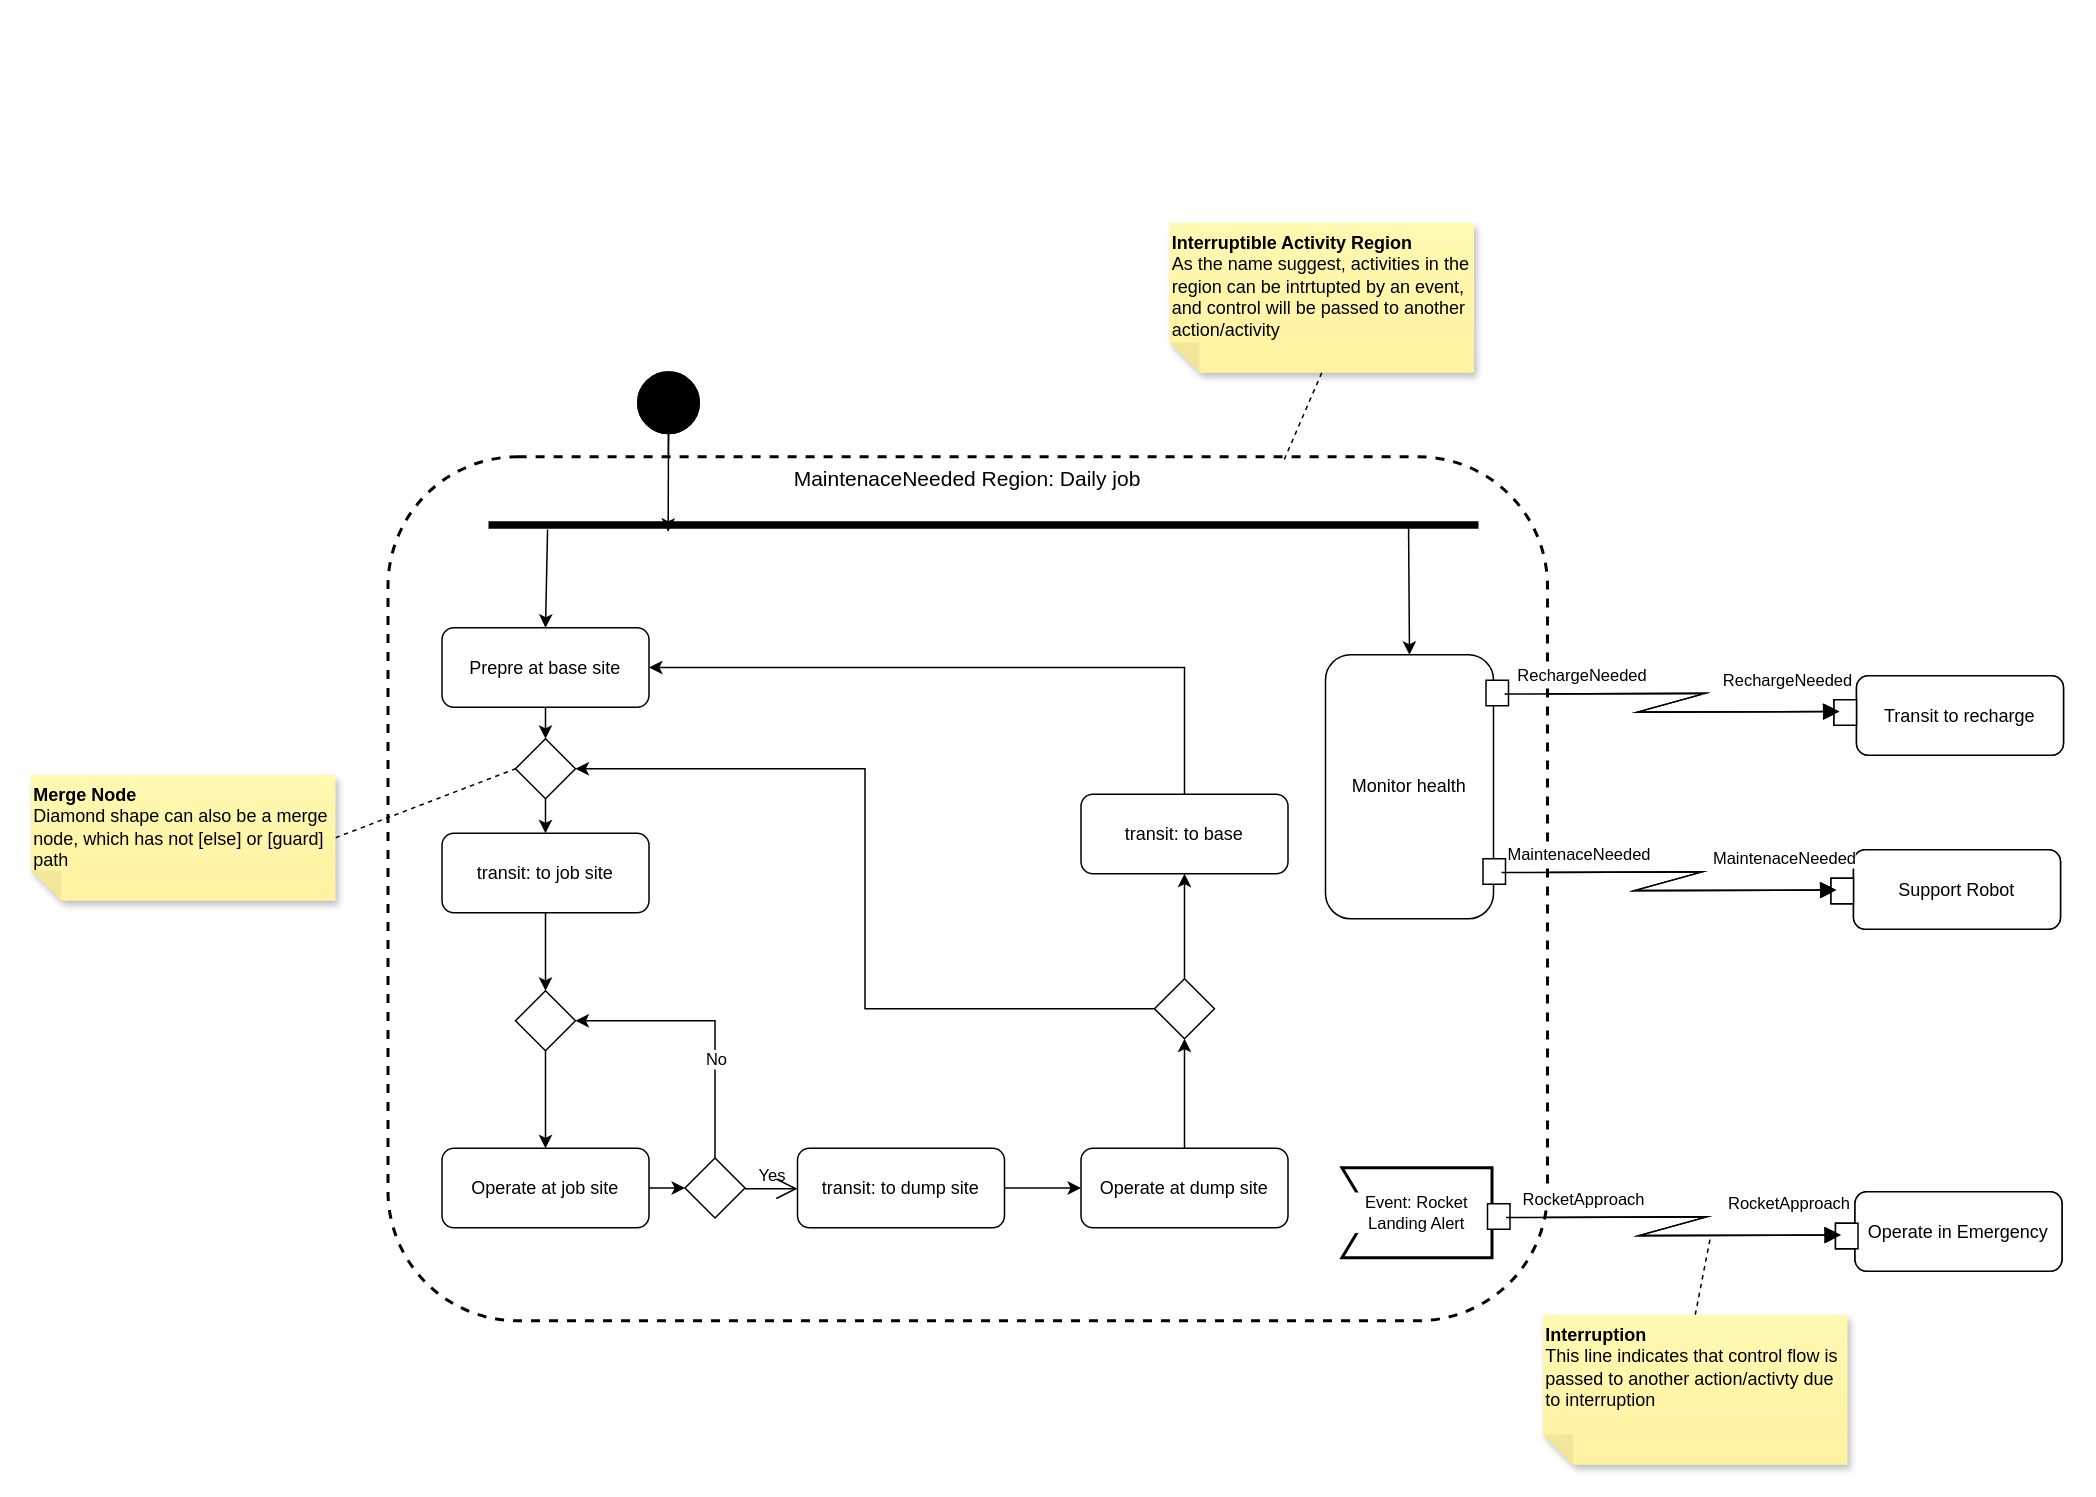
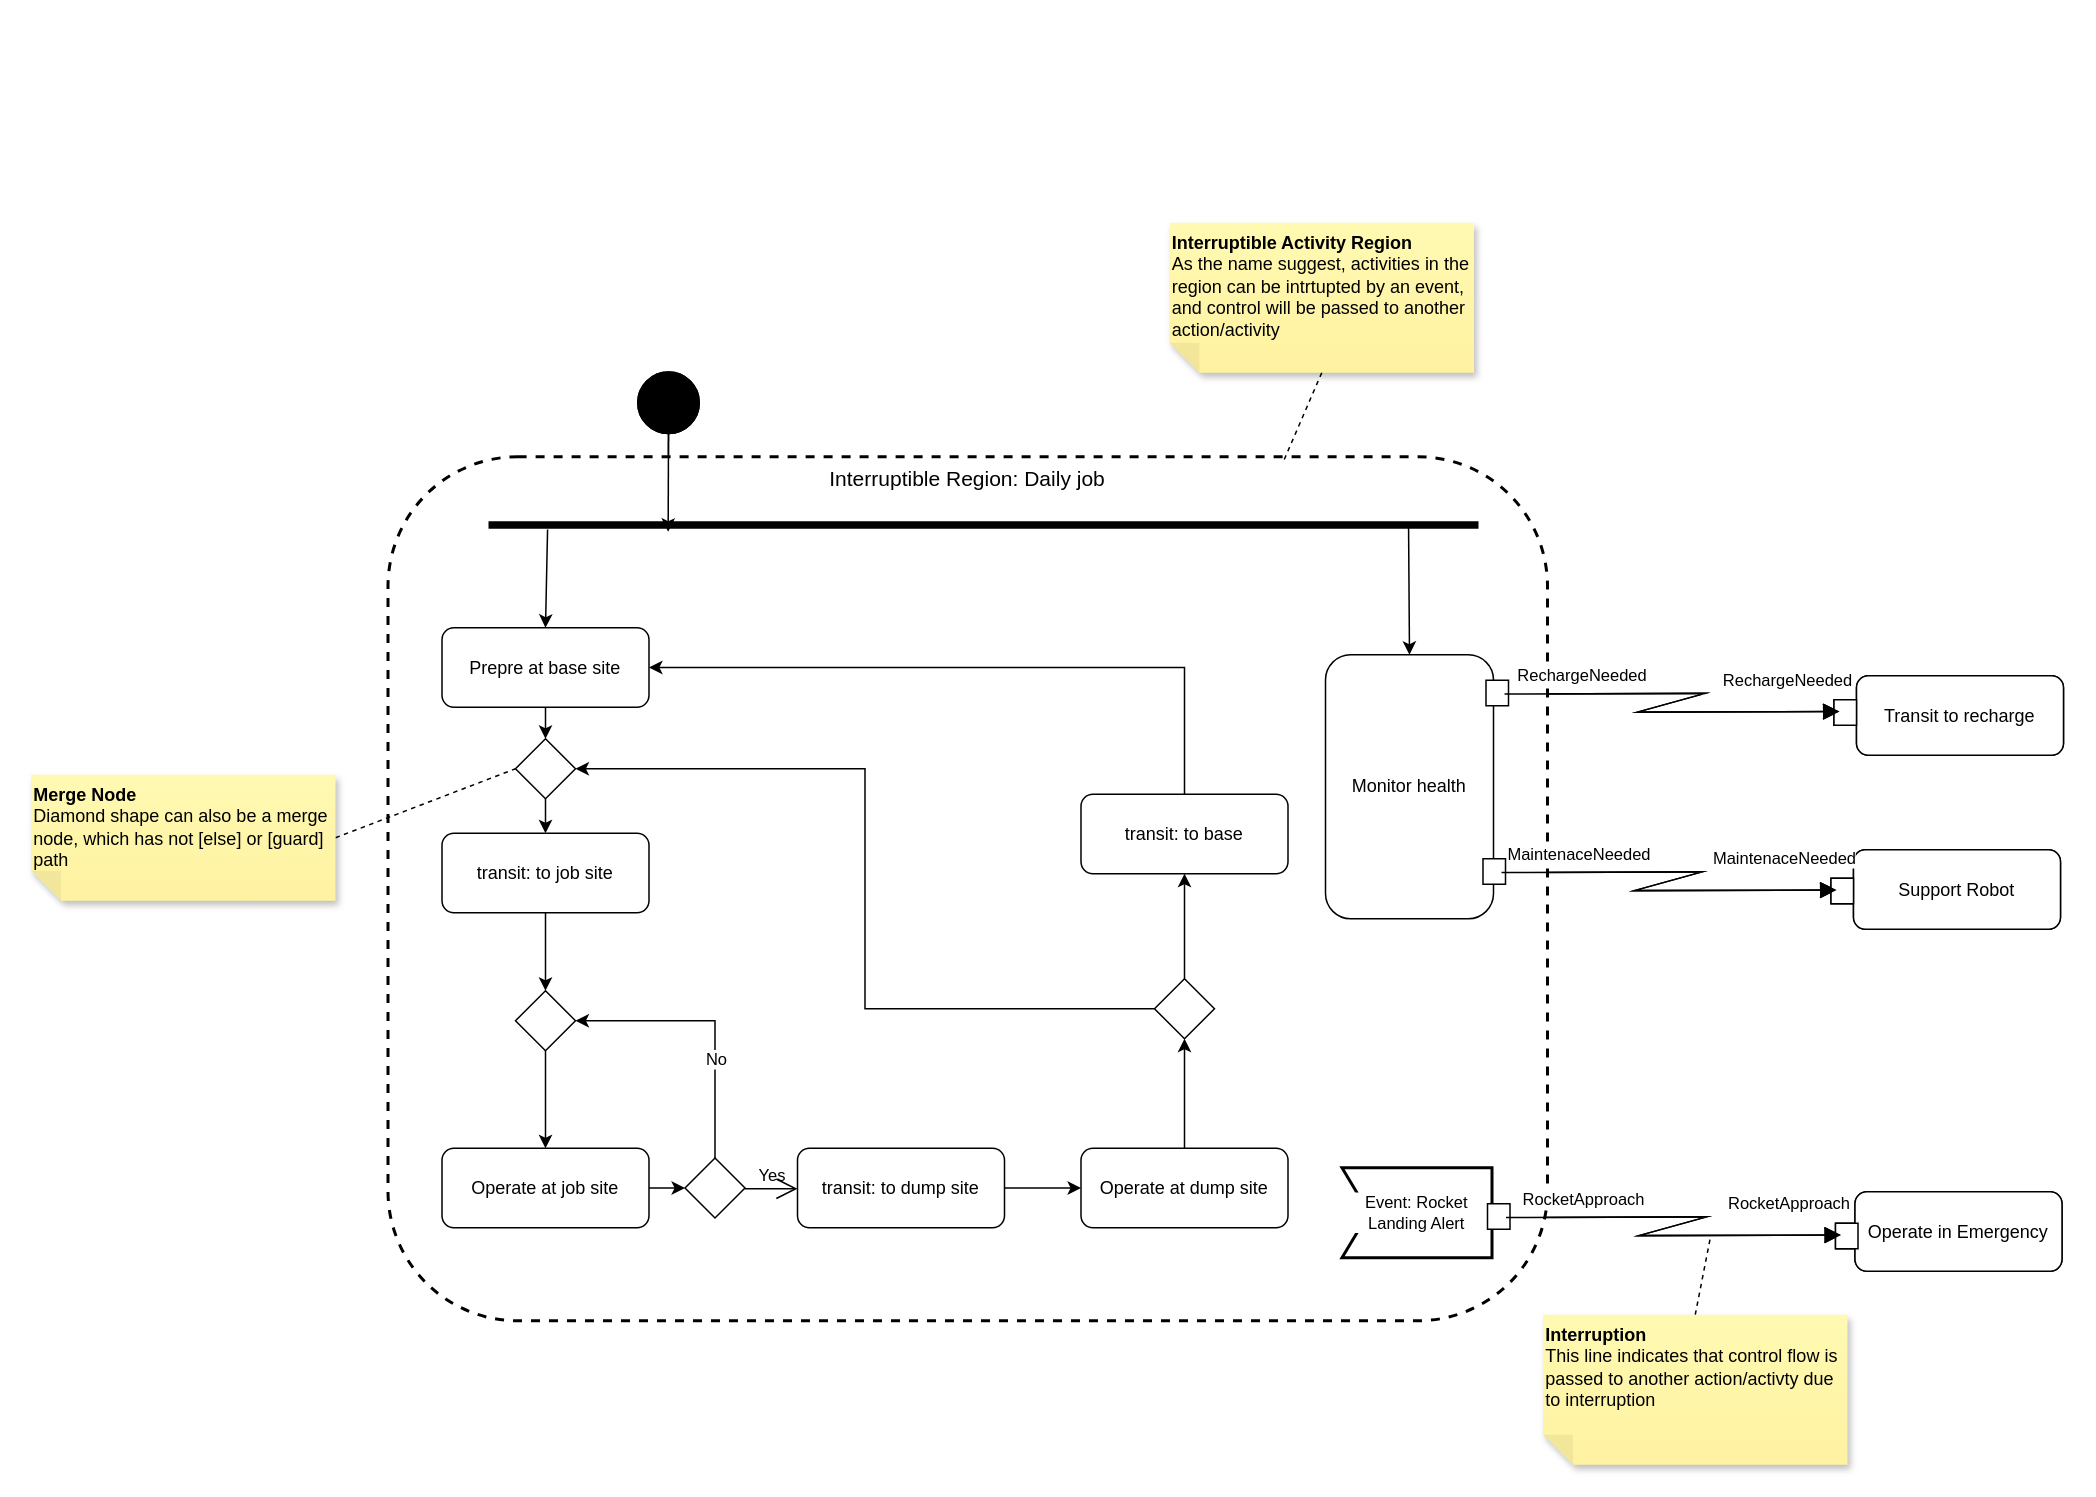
(968, 477) -> (968, 477)
